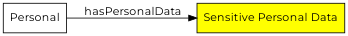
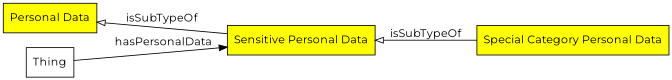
(35, 18) -> (50, 62)
none -> (50, 18)
none -> (573, 40)
